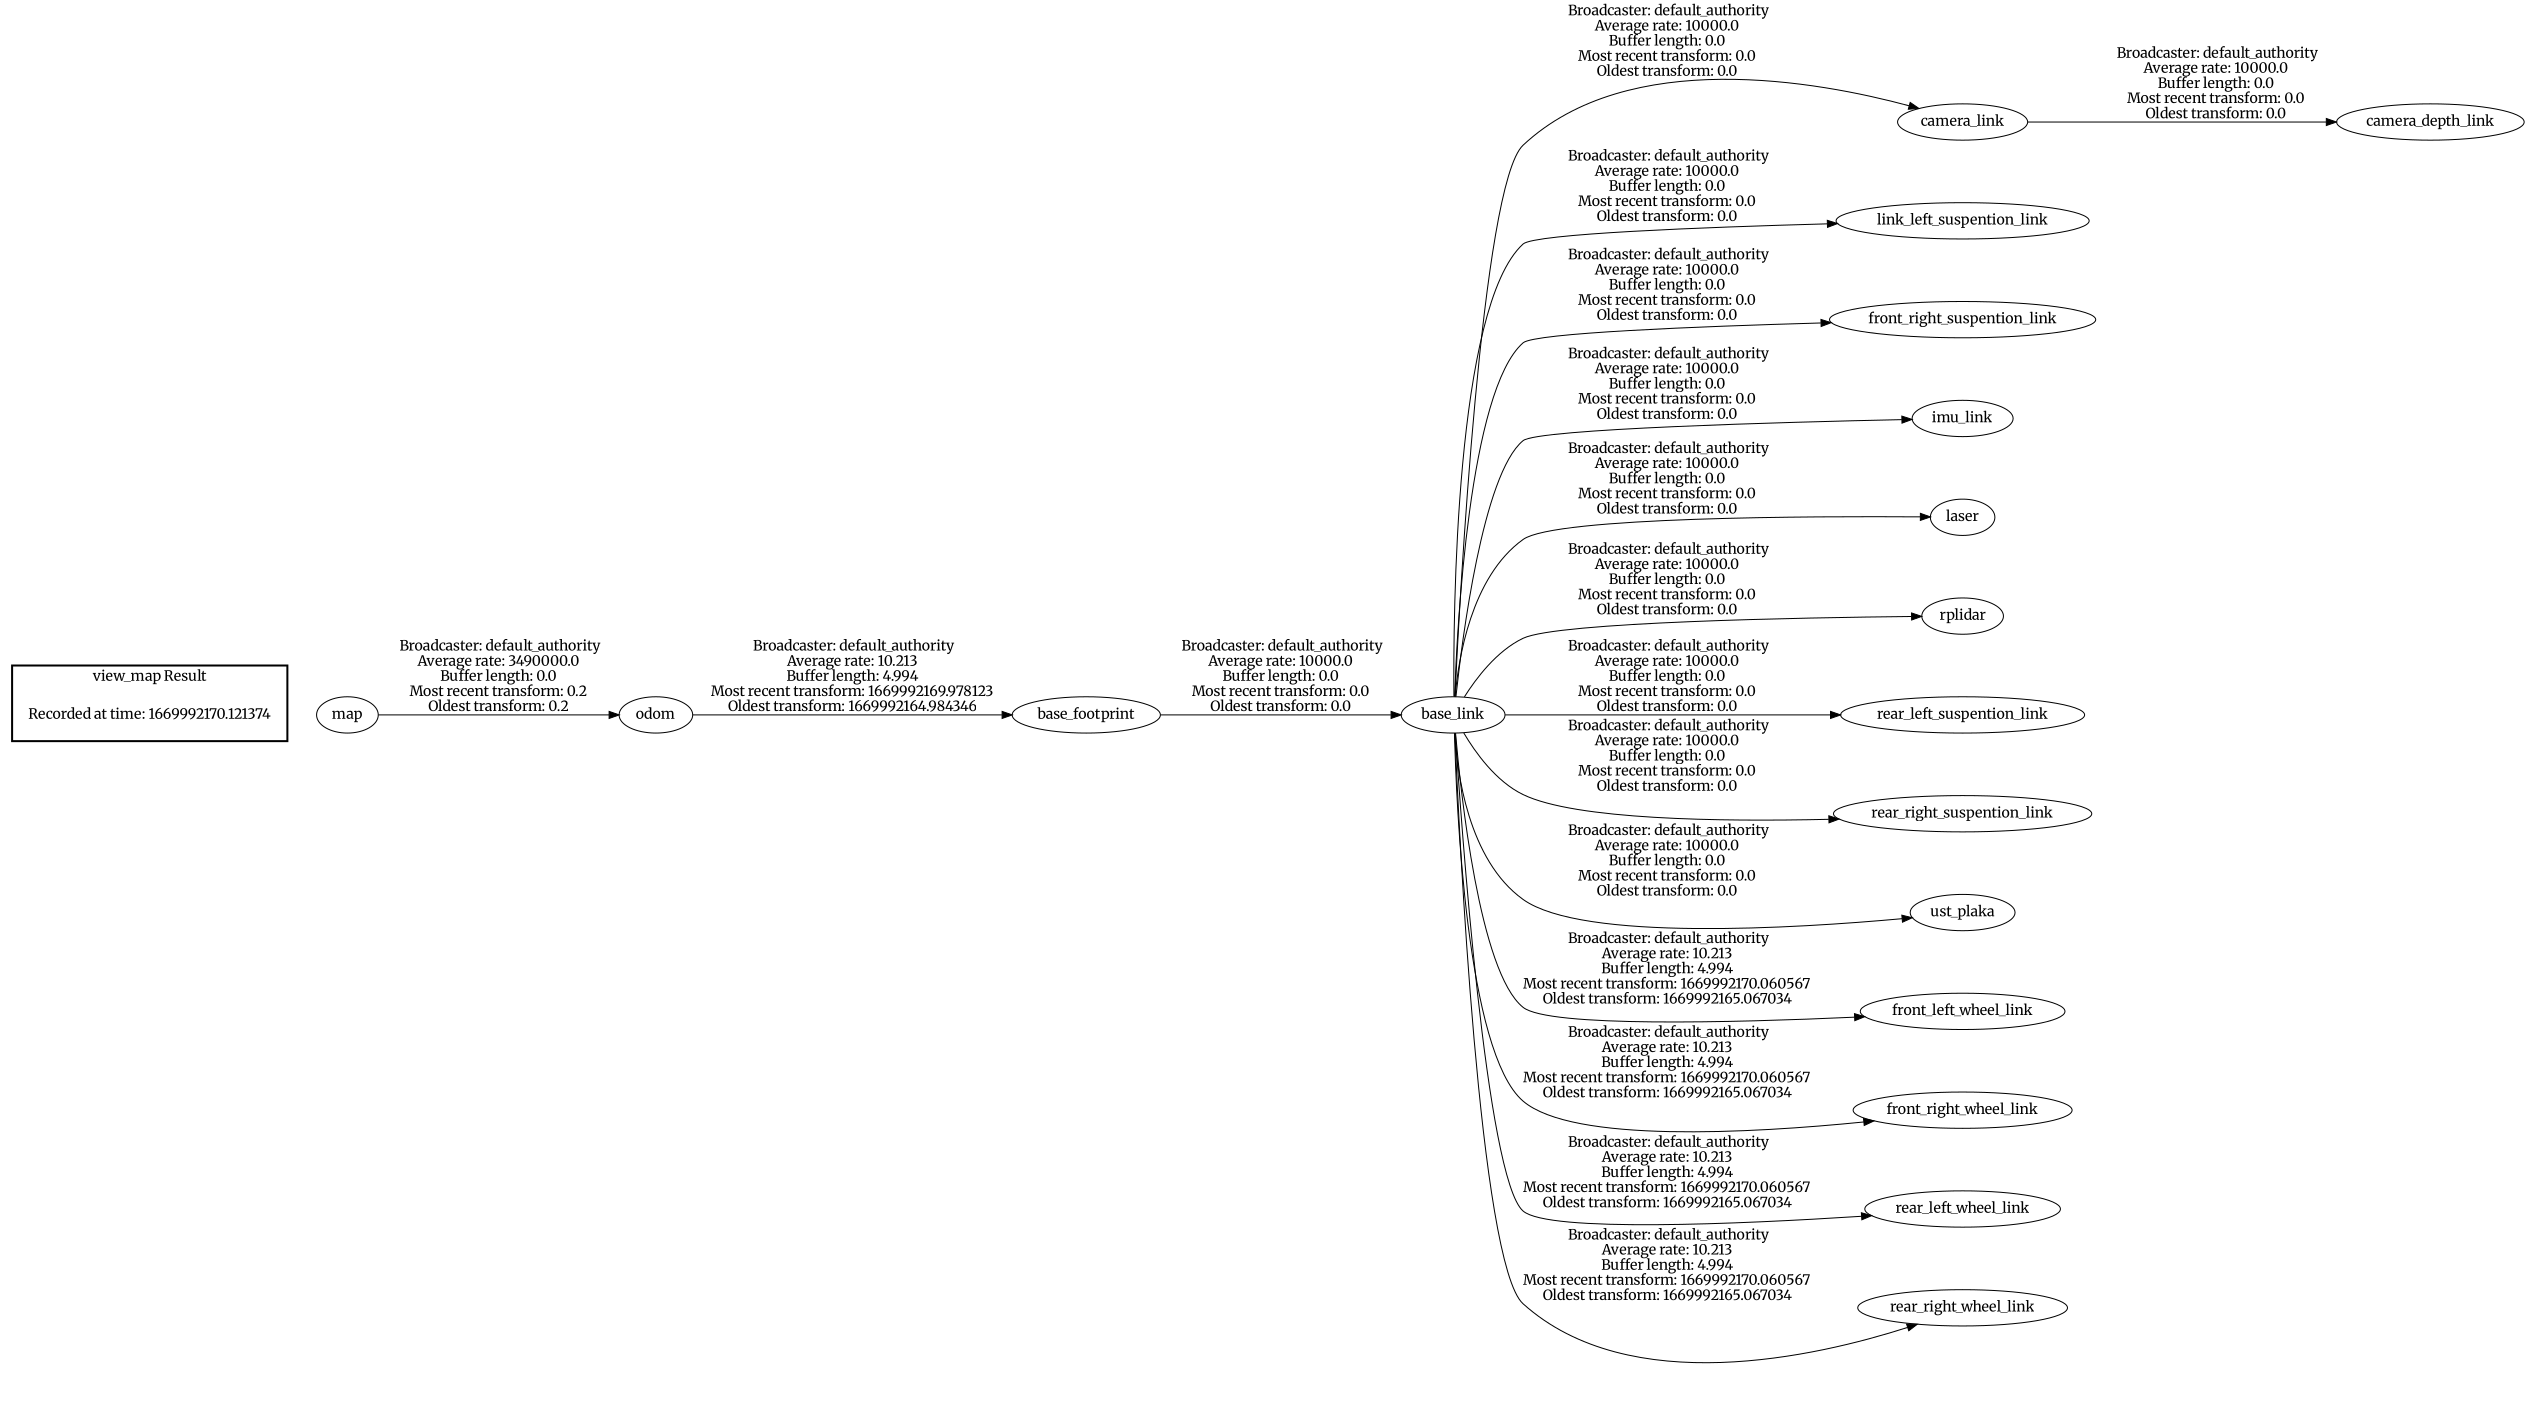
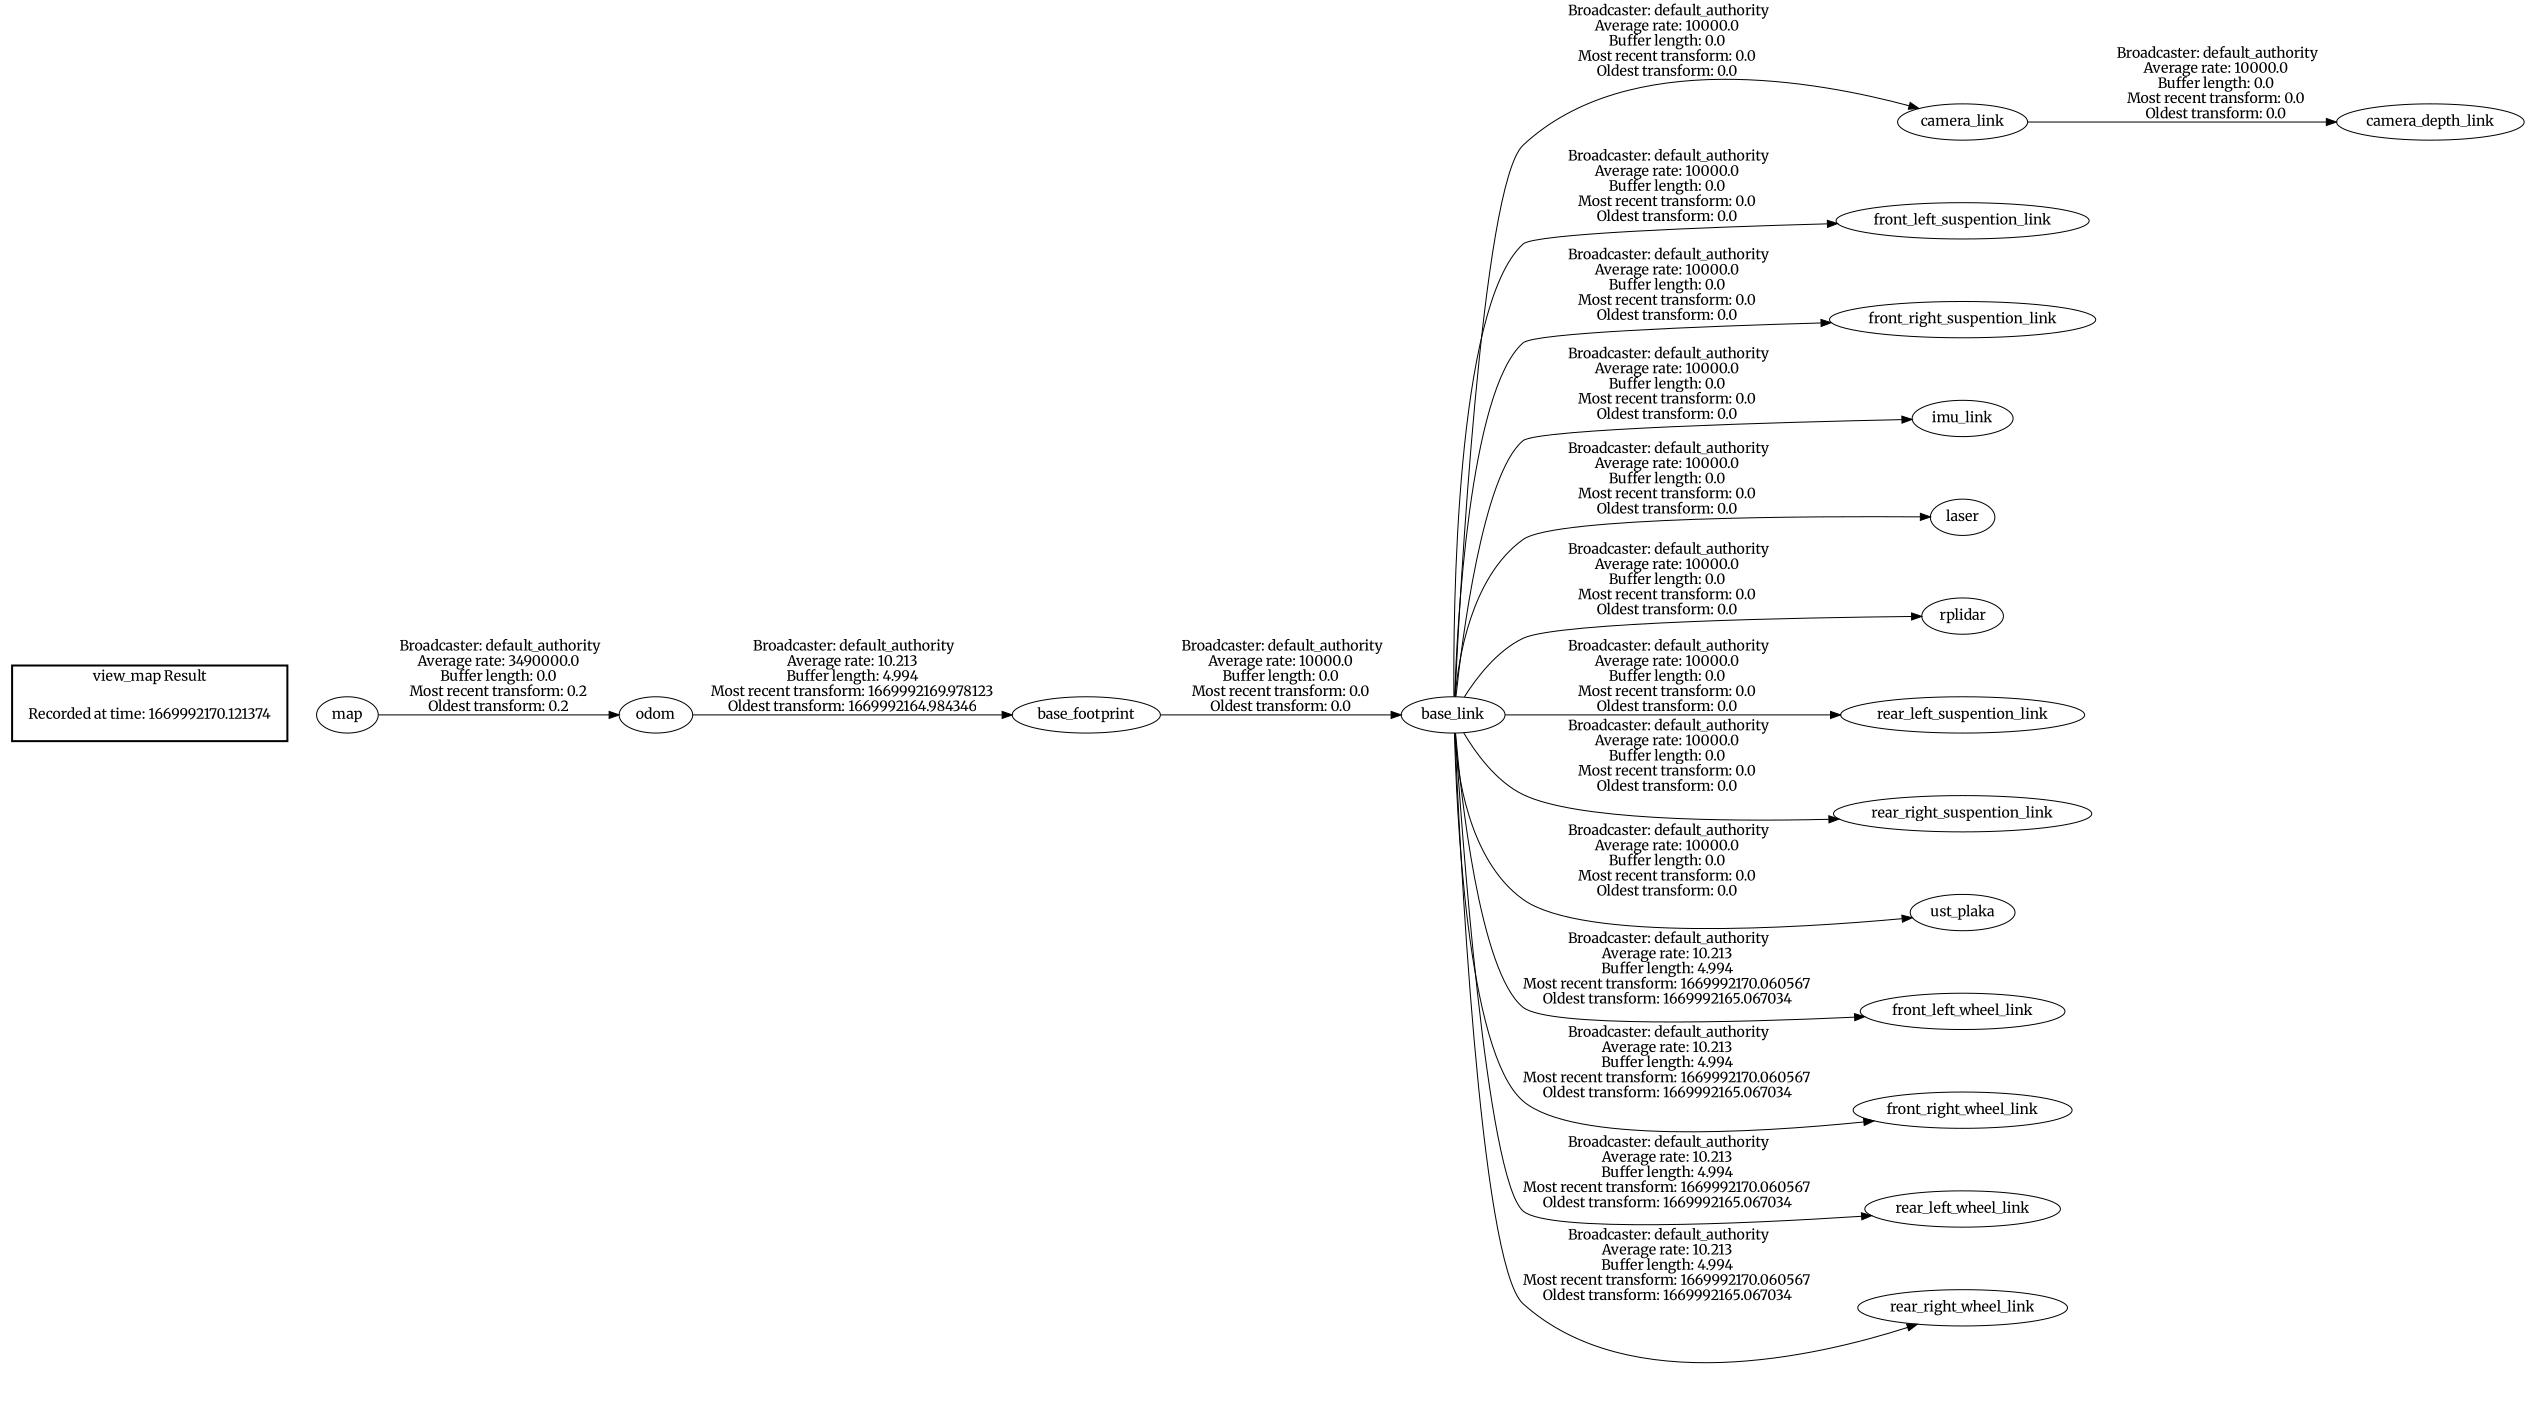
(1963, 221) -> (1963, 221)
